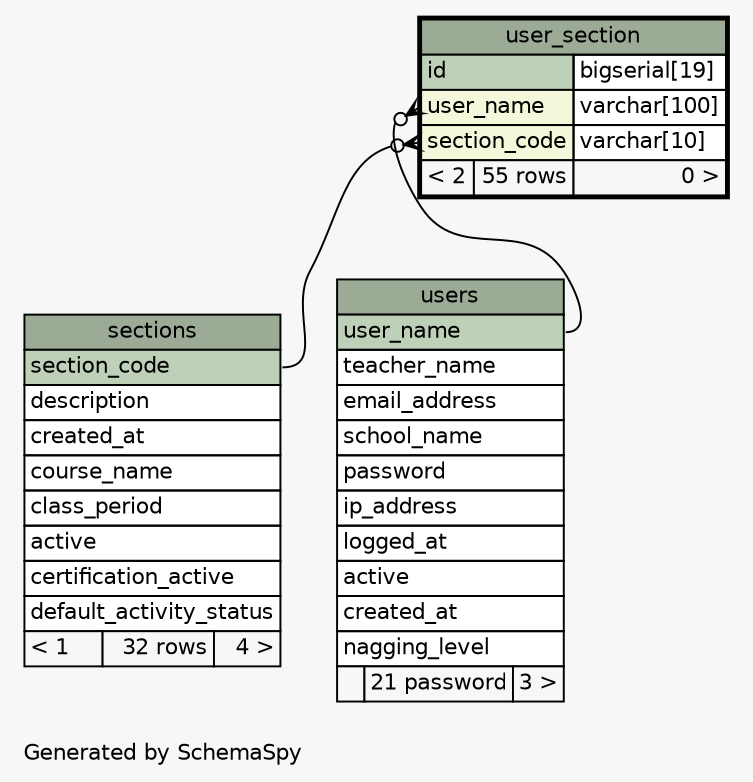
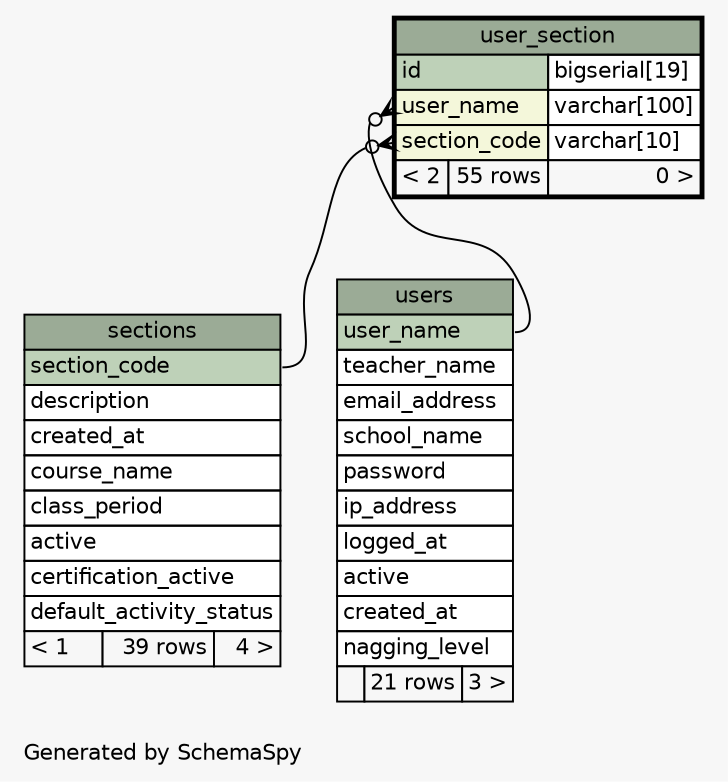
(165, 648) -> (165, 648)
(439, 683) -> (413, 683)
